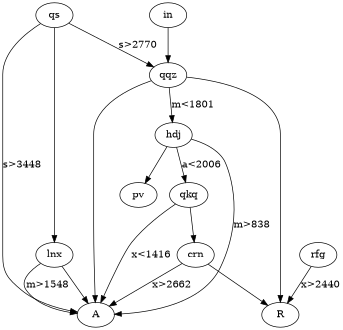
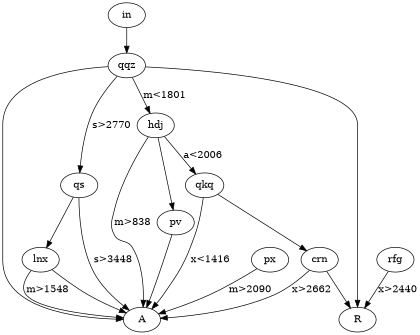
(108, 43) -> (91, 118)
none -> (270, 260)
none -> (161, 268)
